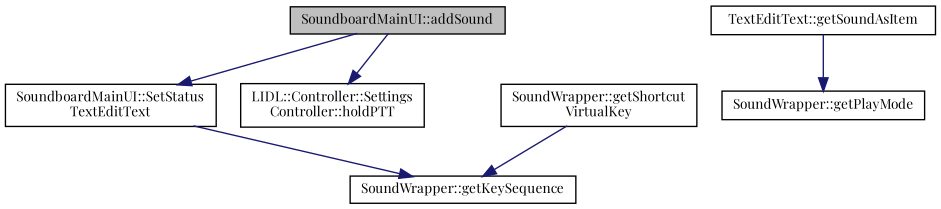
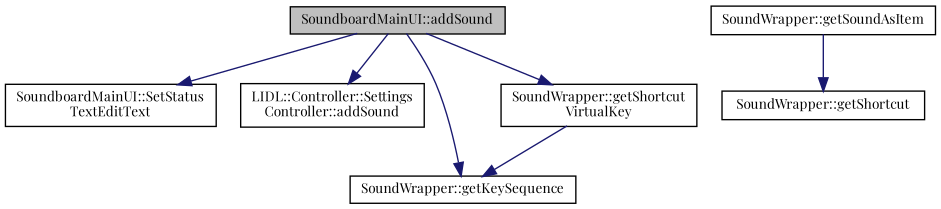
(823, 20) -> (823, 20)
none -> (483, 56)
(332, 105) -> (332, 105)
(823, 105) -> (823, 105)
(297, 150) -> (440, 95)
